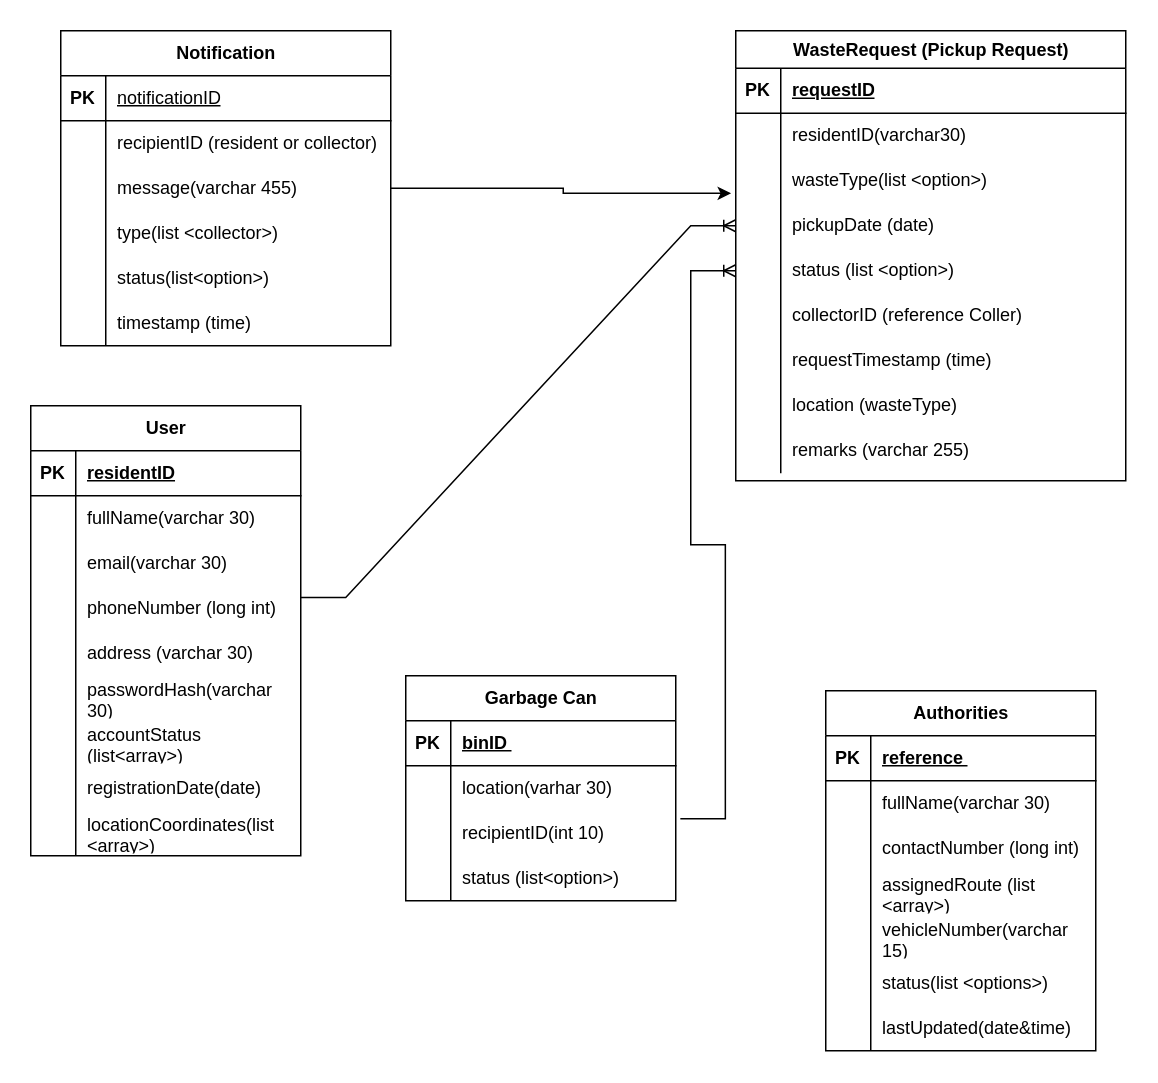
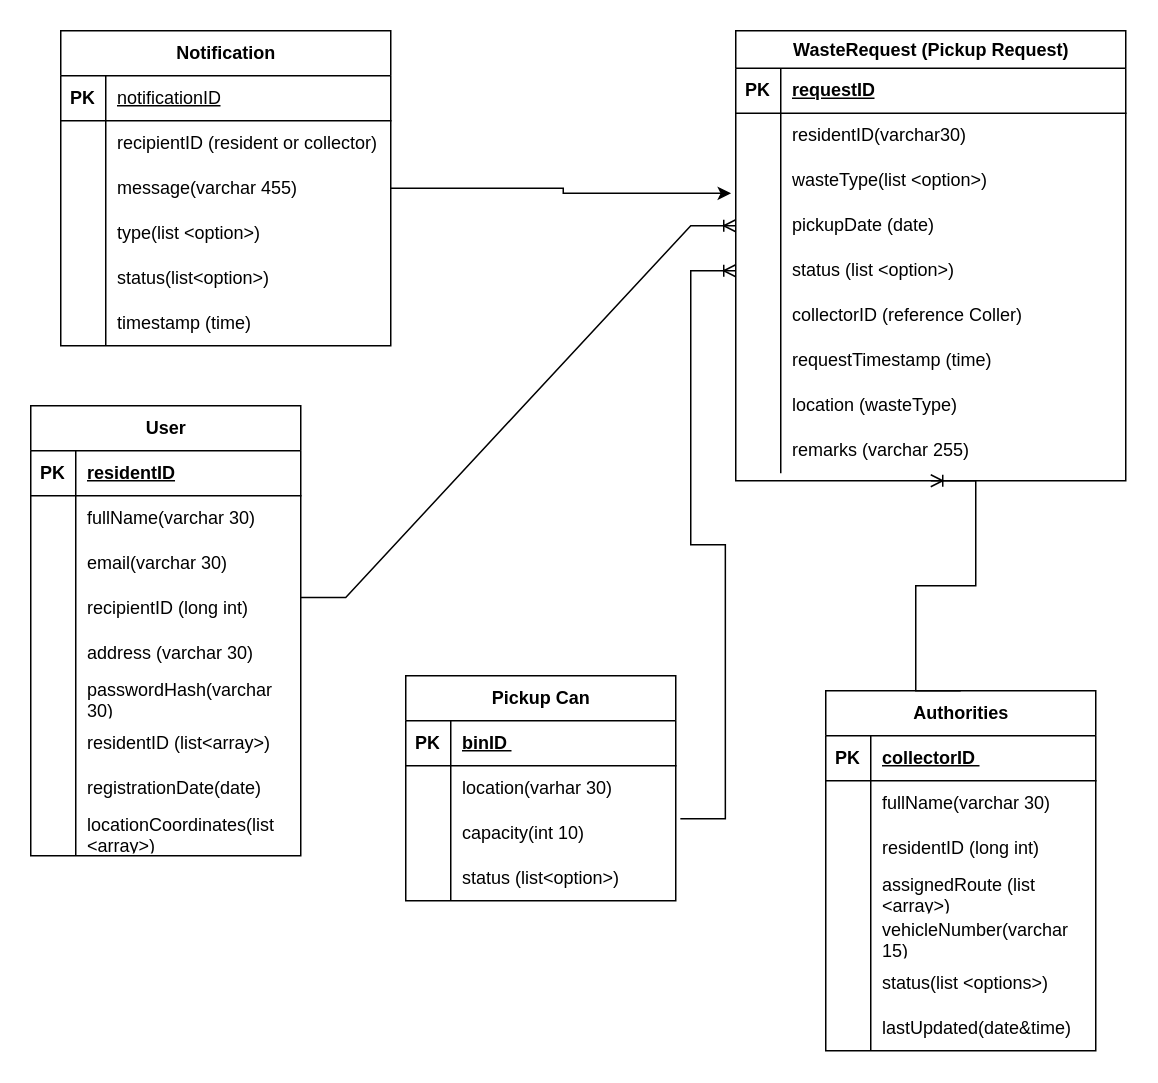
(217, 233) -> (204, 233)
none -> (944, 586)
(189, 608) -> (185, 608)
(542, 698) -> (542, 698)
(194, 743) -> (194, 743)
(928, 758) -> (934, 758)
(549, 833) -> (536, 833)
(989, 848) -> (977, 848)
